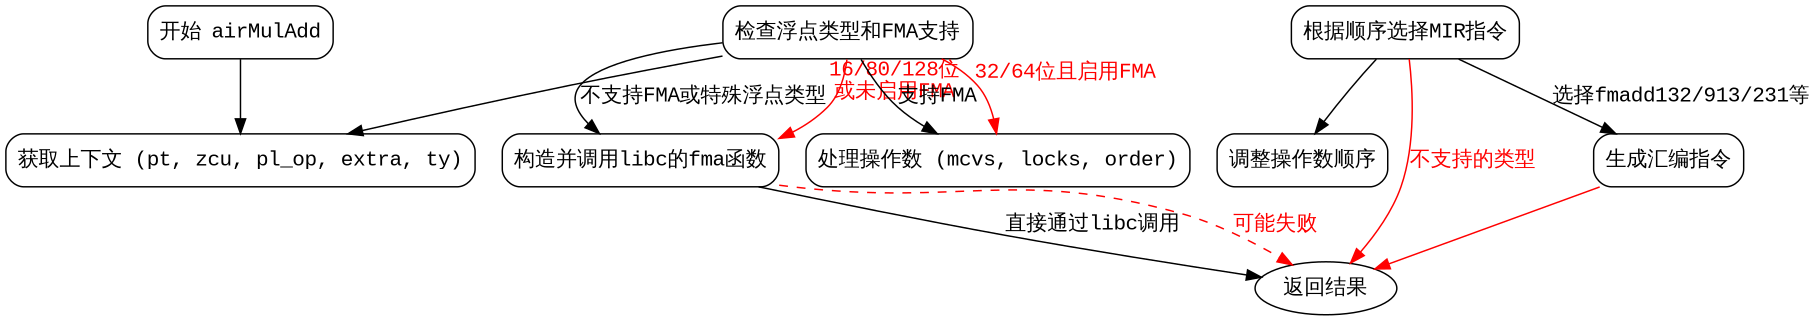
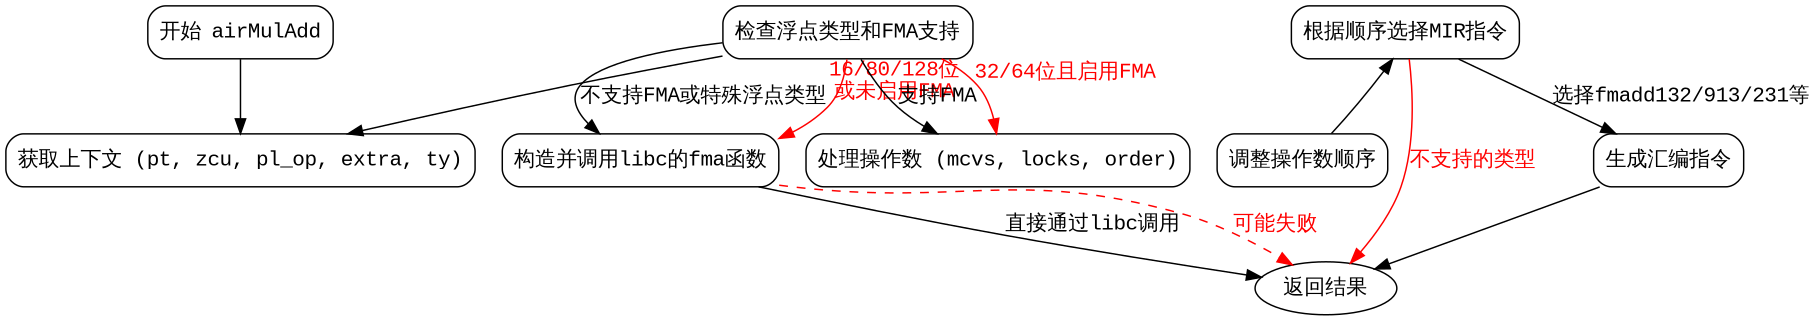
(1349, 90) -> (1358, 103)
(1494, 225) -> (1494, 225)
